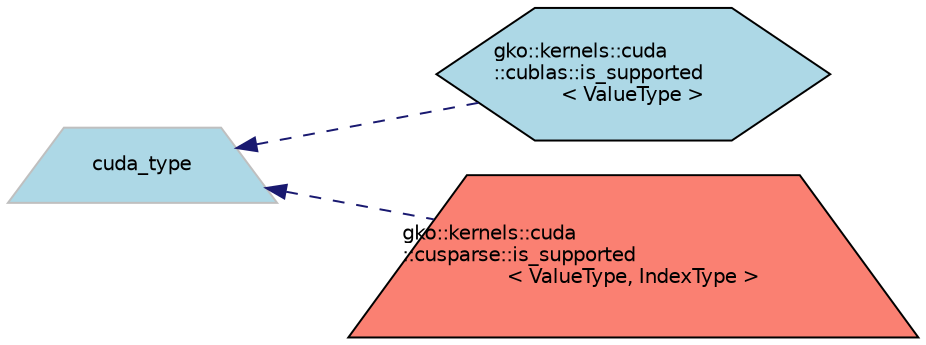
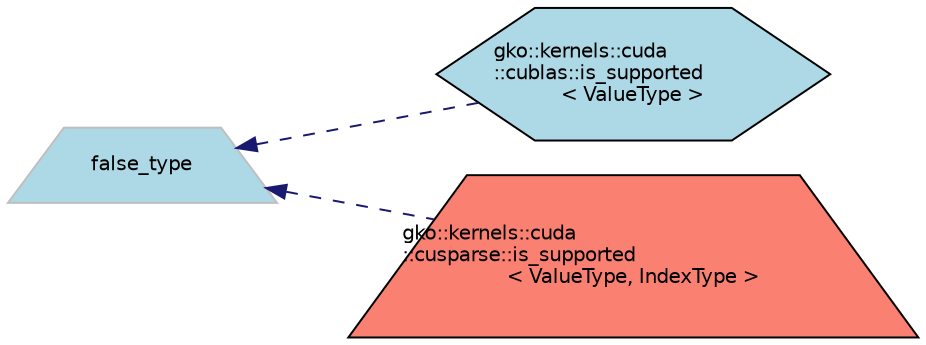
(142, 165) -> (142, 165)
